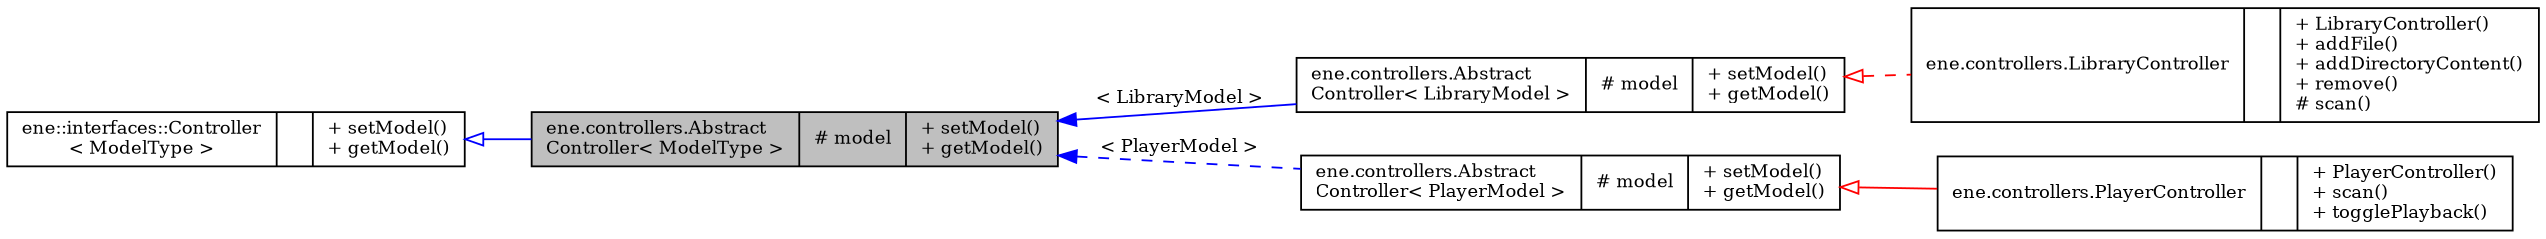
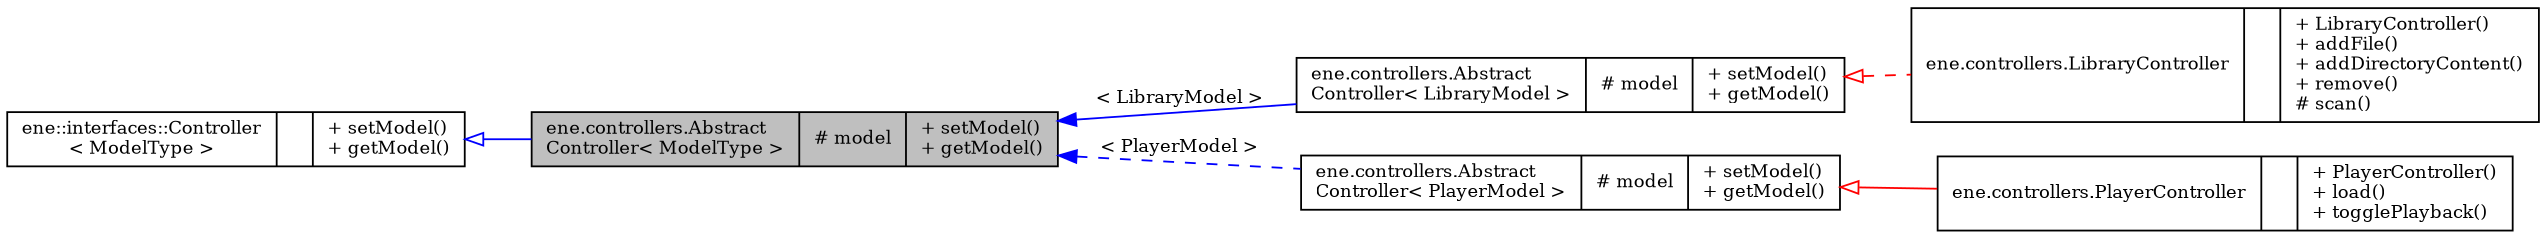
(2351, 193) -> (2349, 193)
